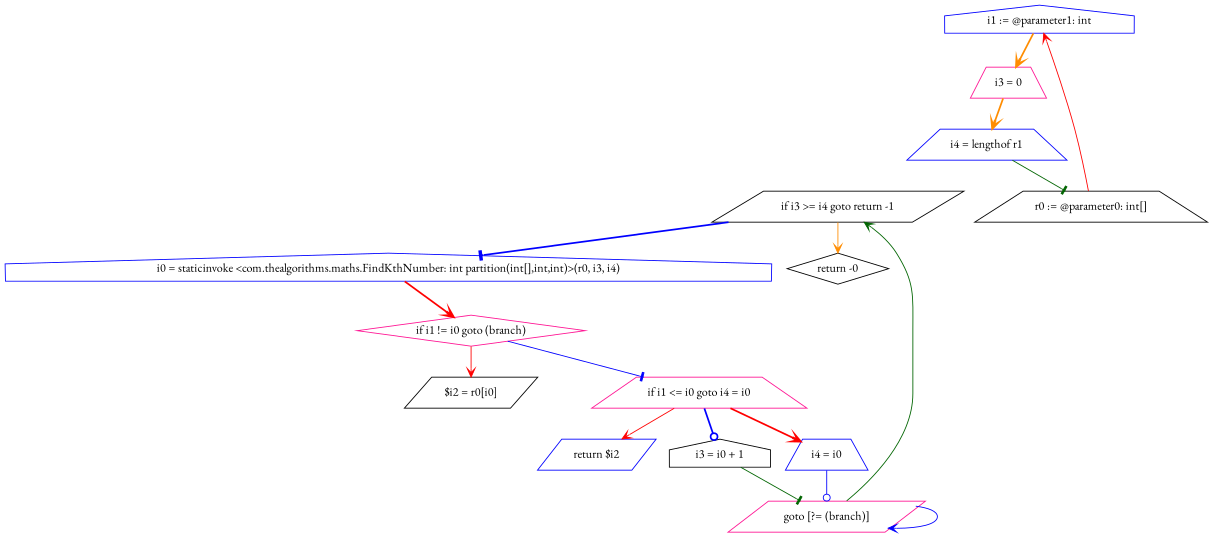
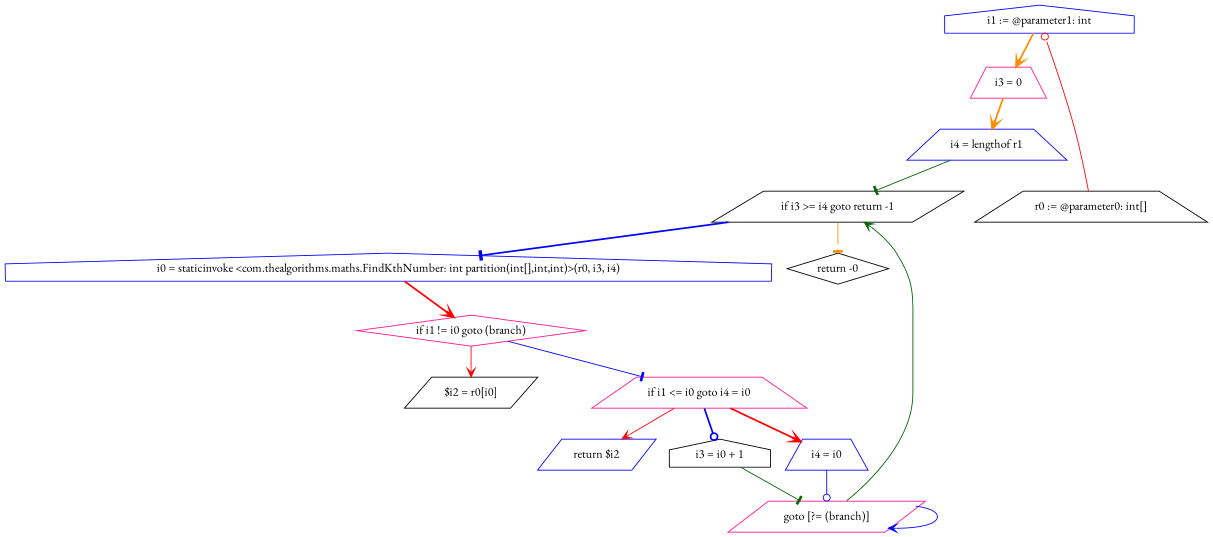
(1071, 115) -> (1071, 115)
(1037, 175) -> (914, 175)
(838, 233) -> (838, 233)
